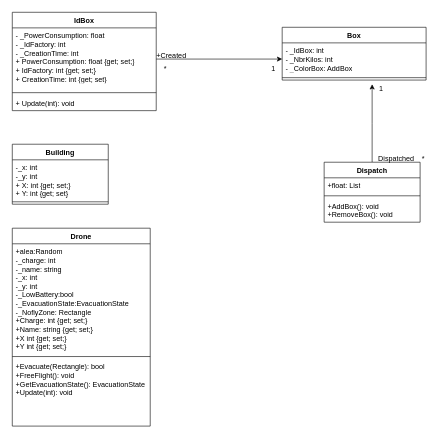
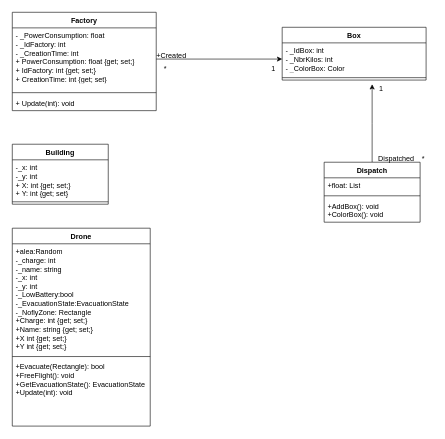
(84, 21) -> (84, 21)
(320, 60) -> (318, 60)
(361, 211) -> (358, 211)
